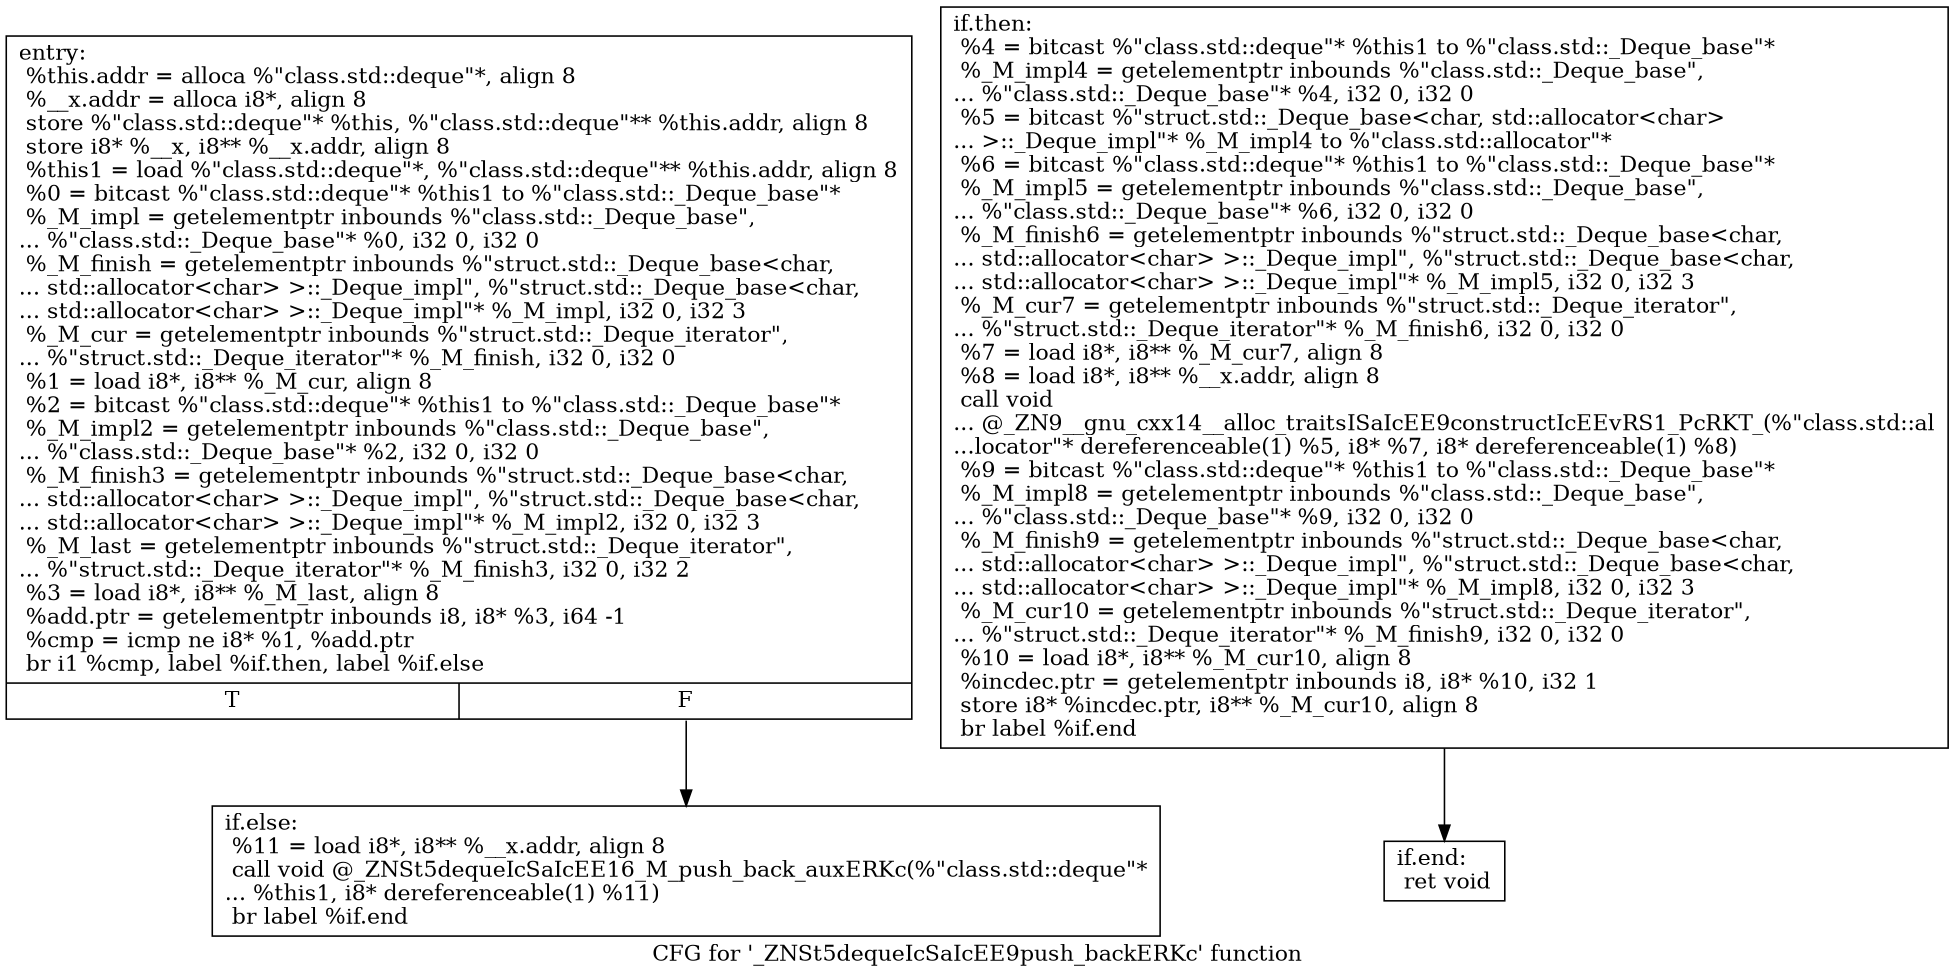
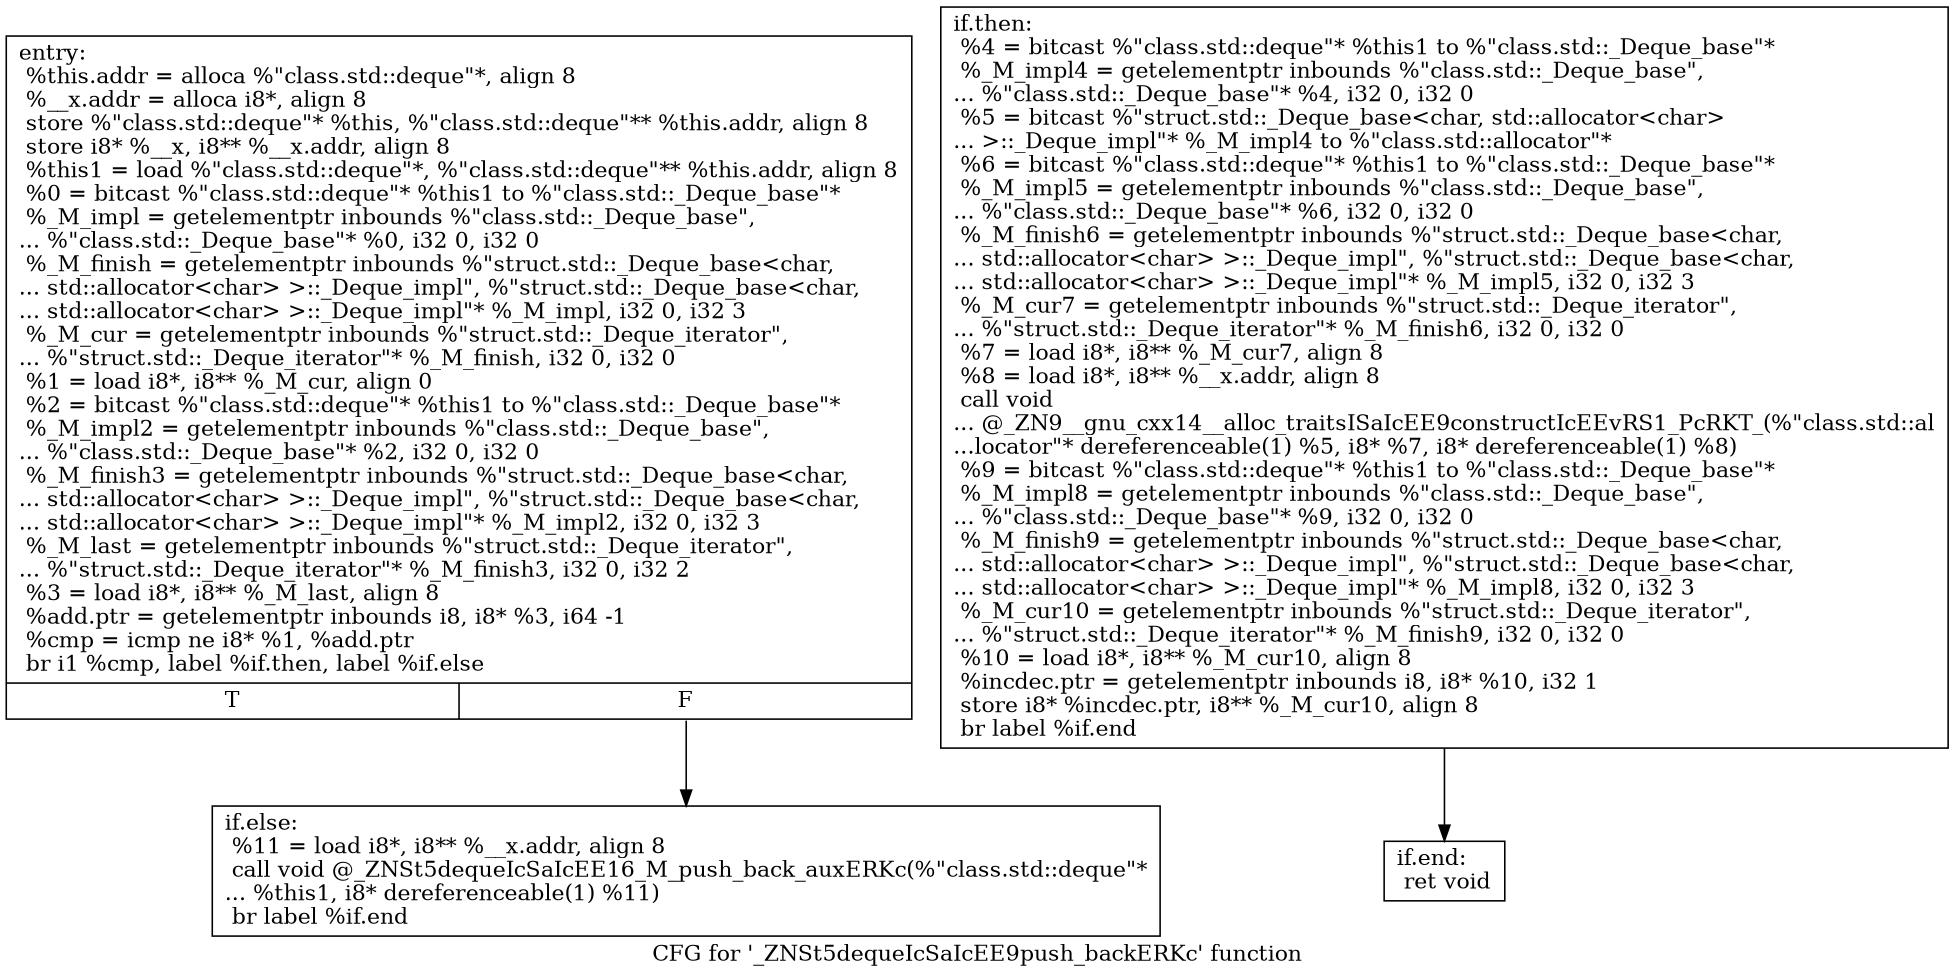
(226, 382) -> (226, 382)
